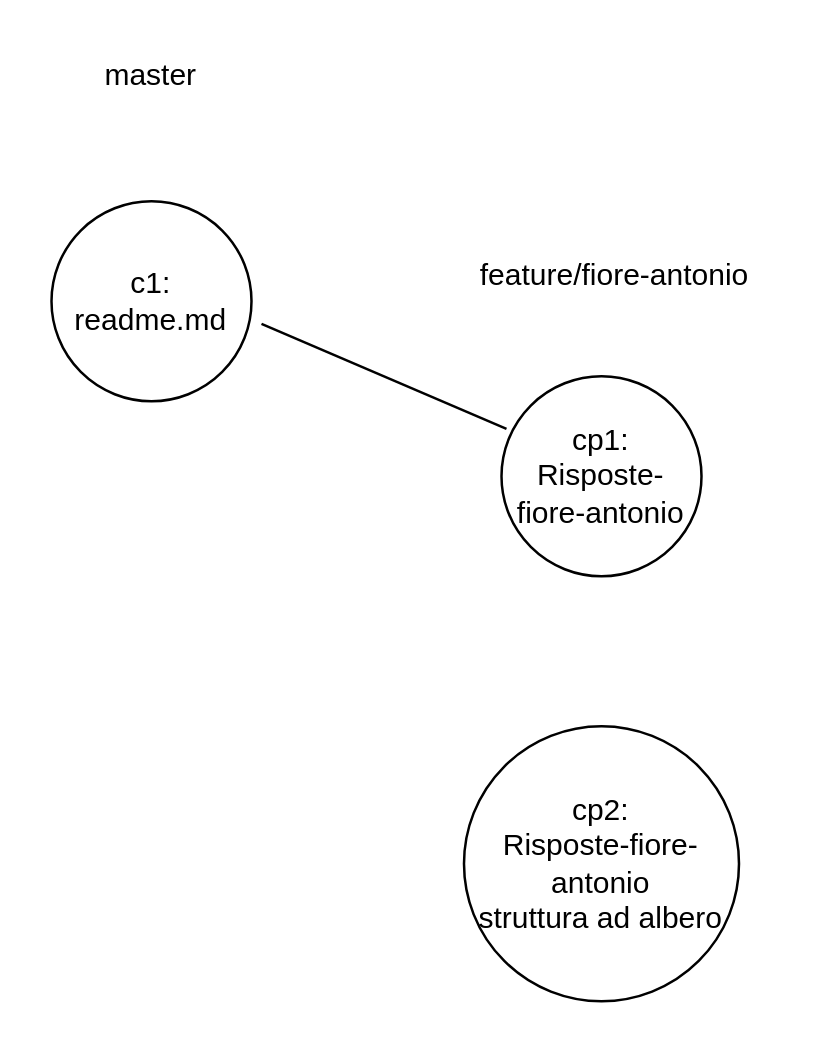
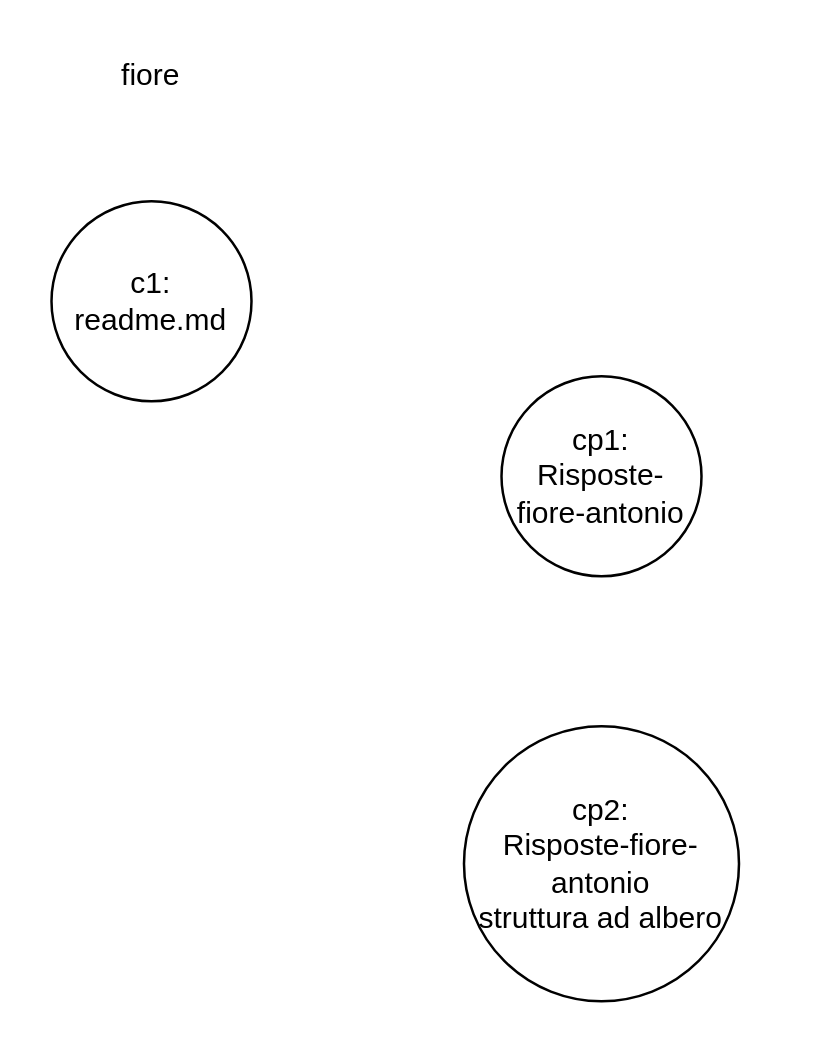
(151, 76) -> (151, 76)
(614, 276) -> none
(384, 376) -> none
